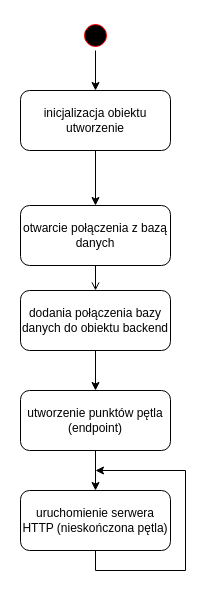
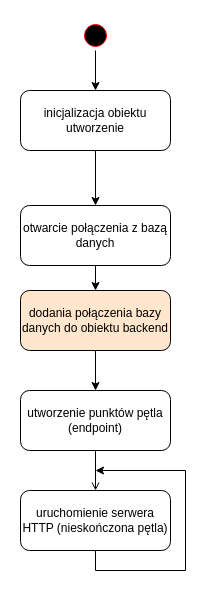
(96, 283) -> (96, 282)
(96, 321) -> (96, 321)
(96, 482) -> (96, 483)
